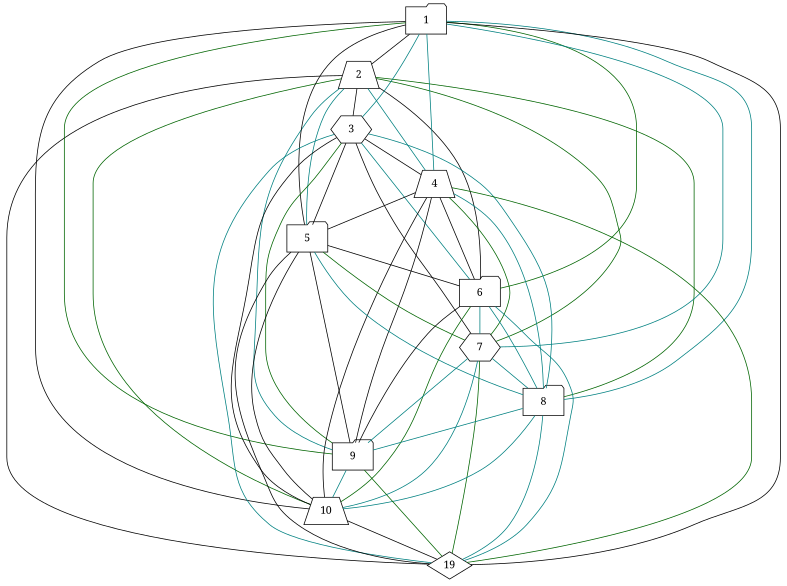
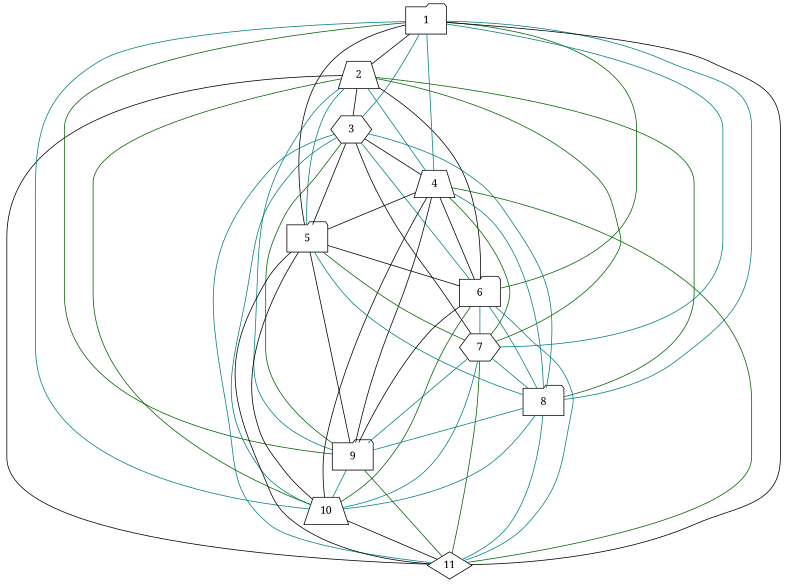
(35, 210) -> (35, 210)
(241, 321) -> (241, 321)
(450, 565) -> (450, 565)
